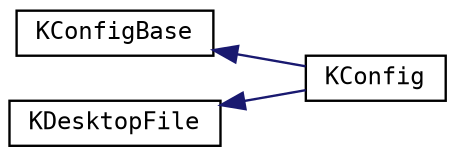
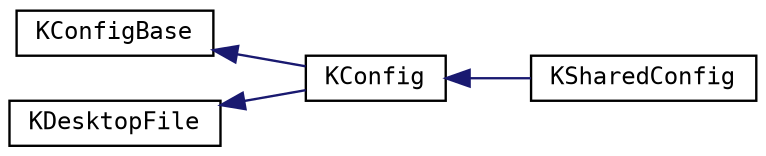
none -> (644, 78)
